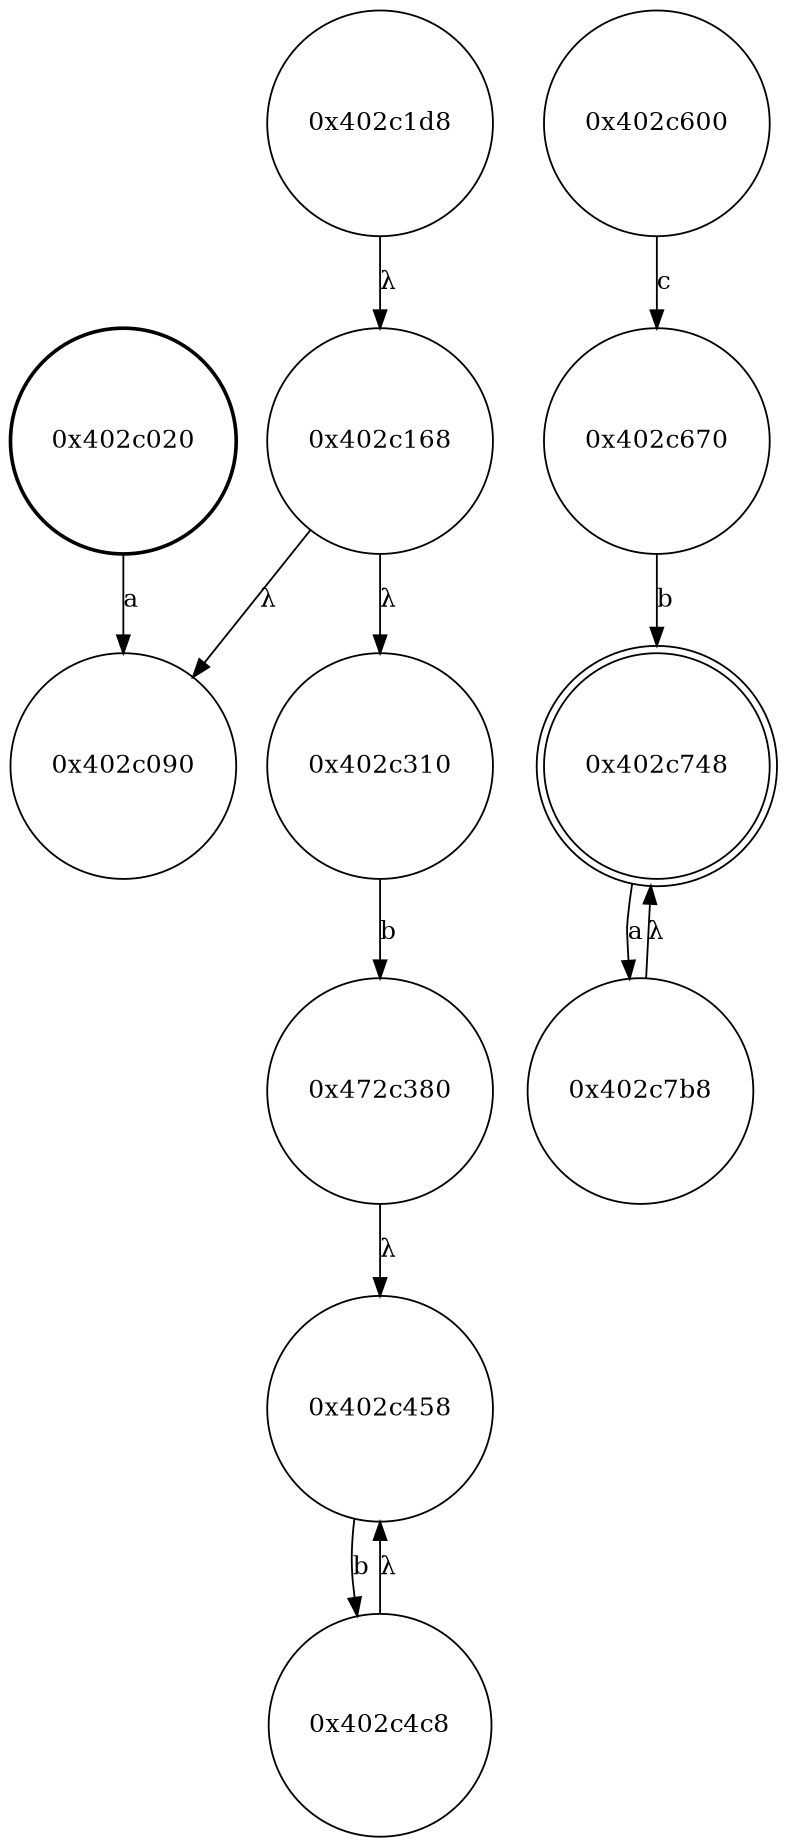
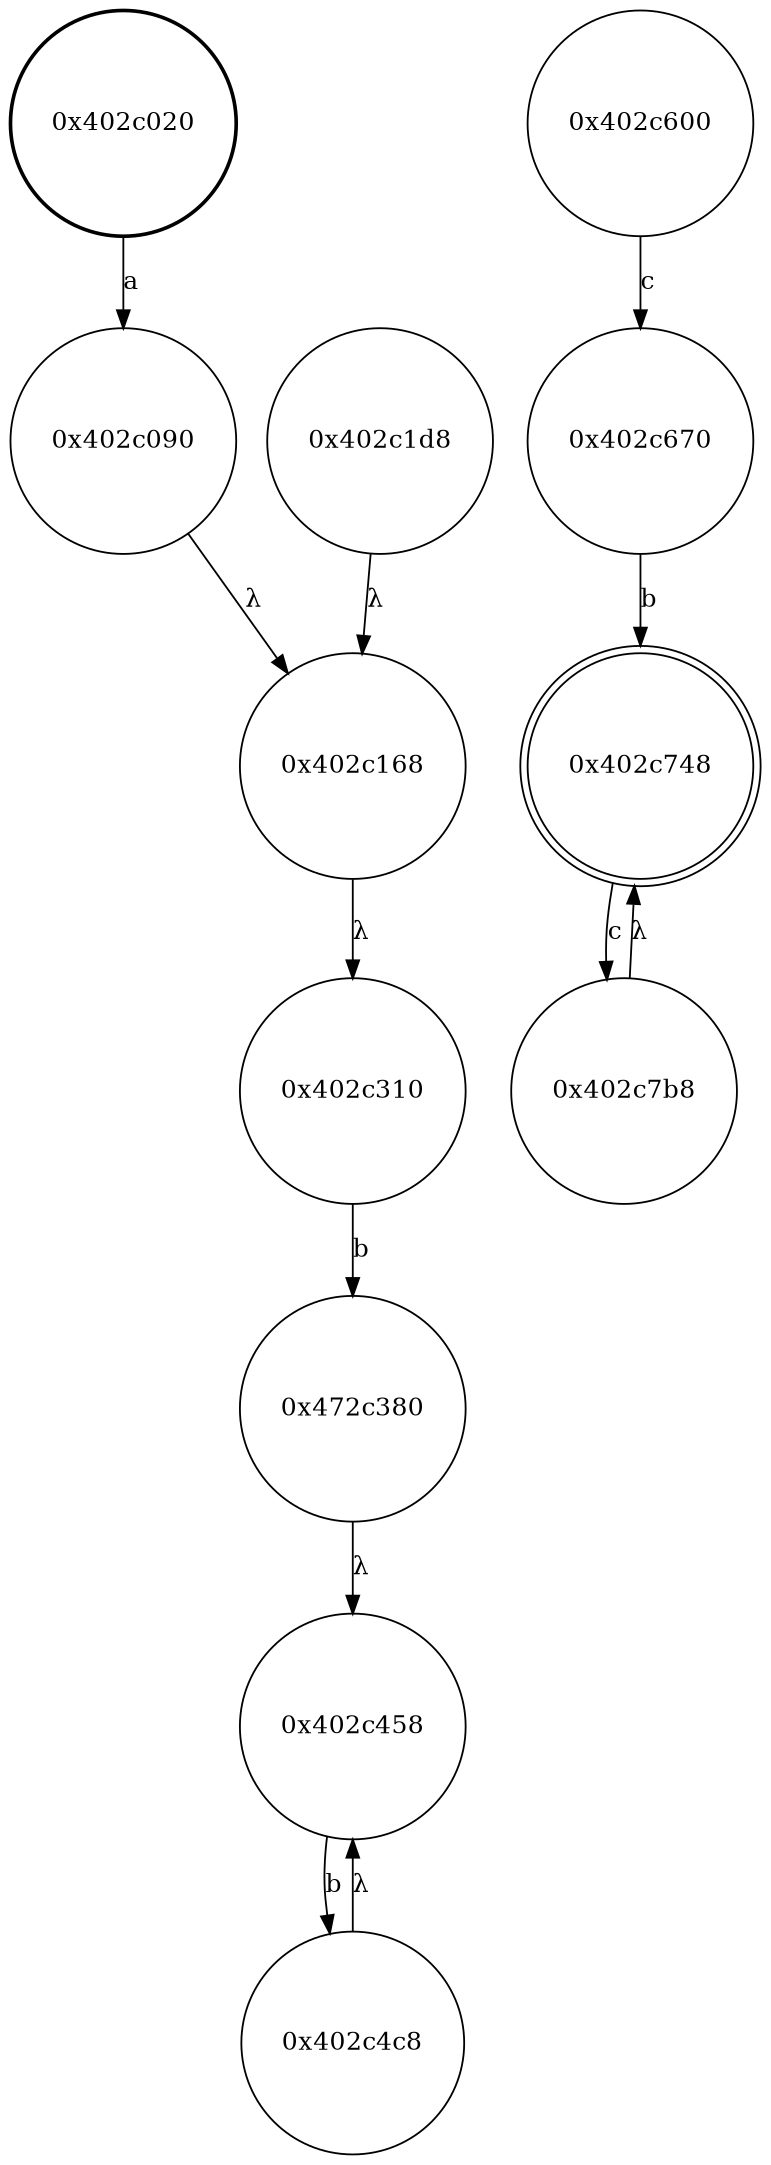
(257, 596) -> (232, 596)
(636, 932) -> (615, 932)
